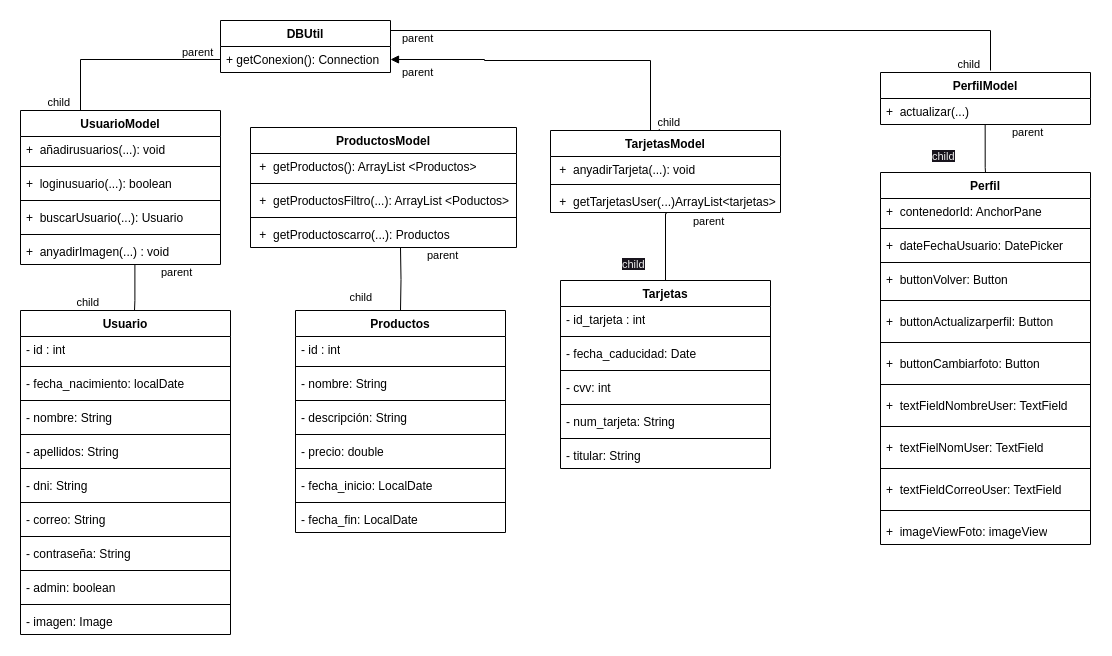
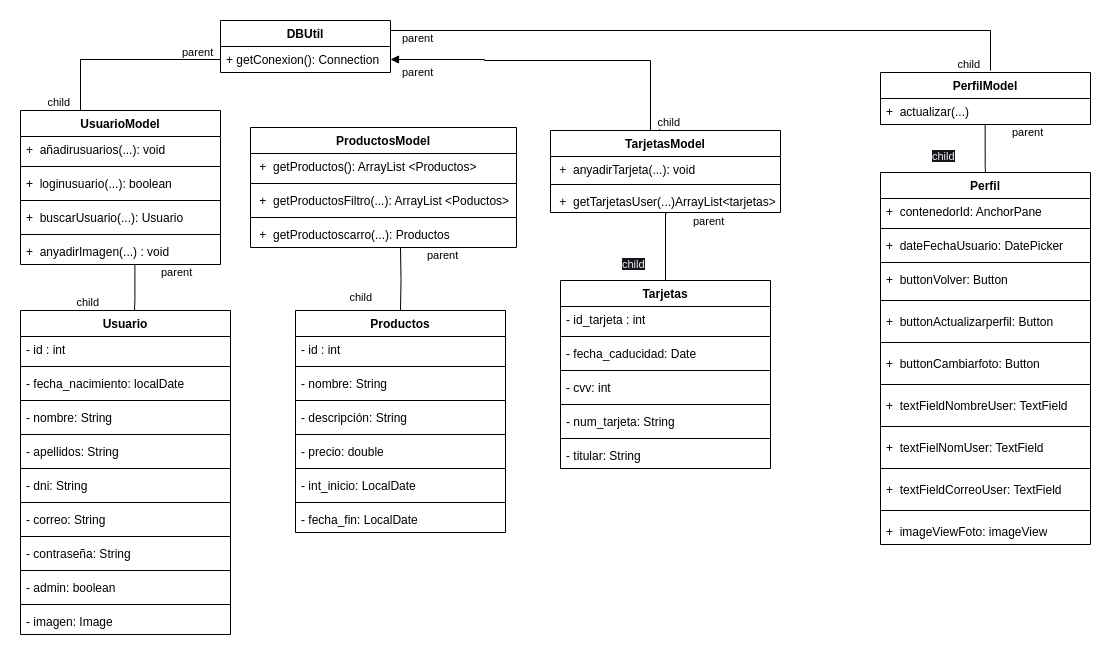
(375, 487) -> (366, 487)
